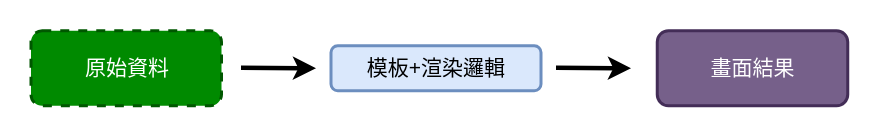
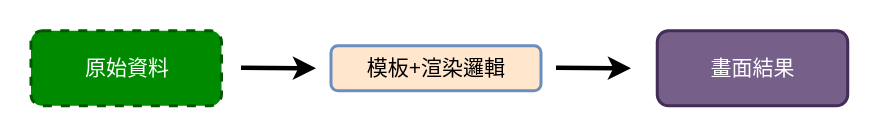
(436, 68) -> (436, 68)
